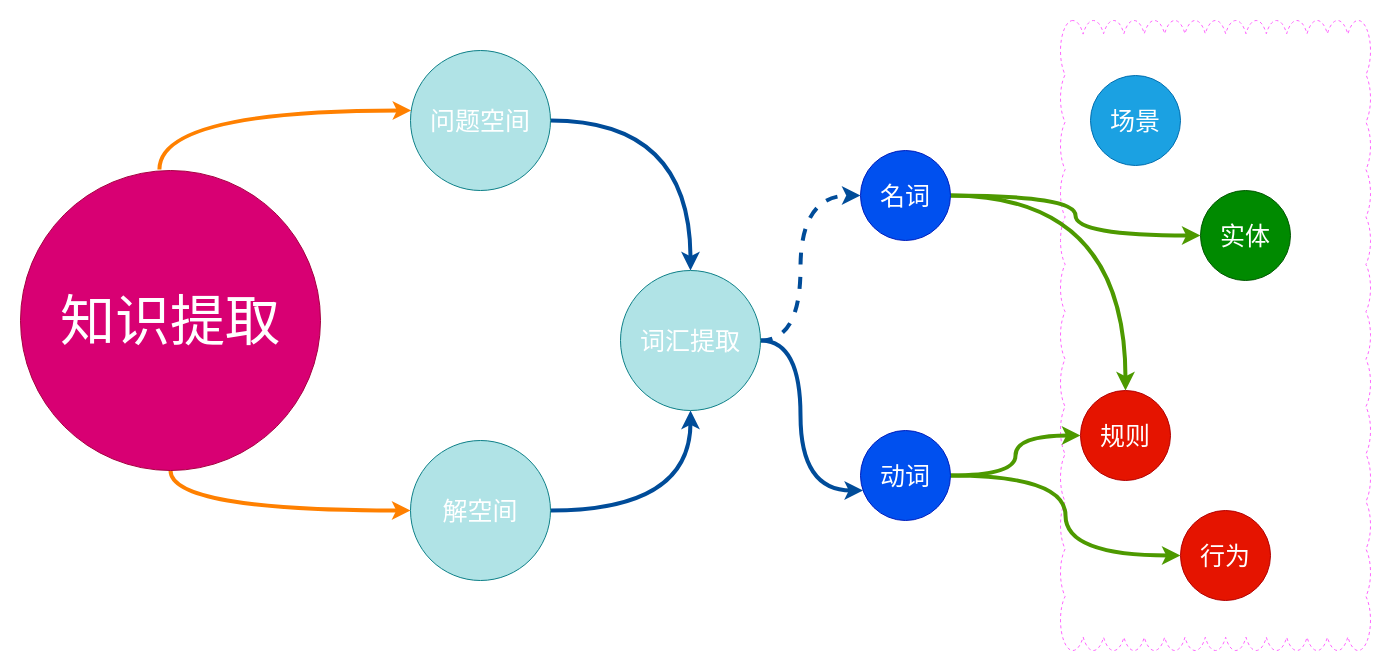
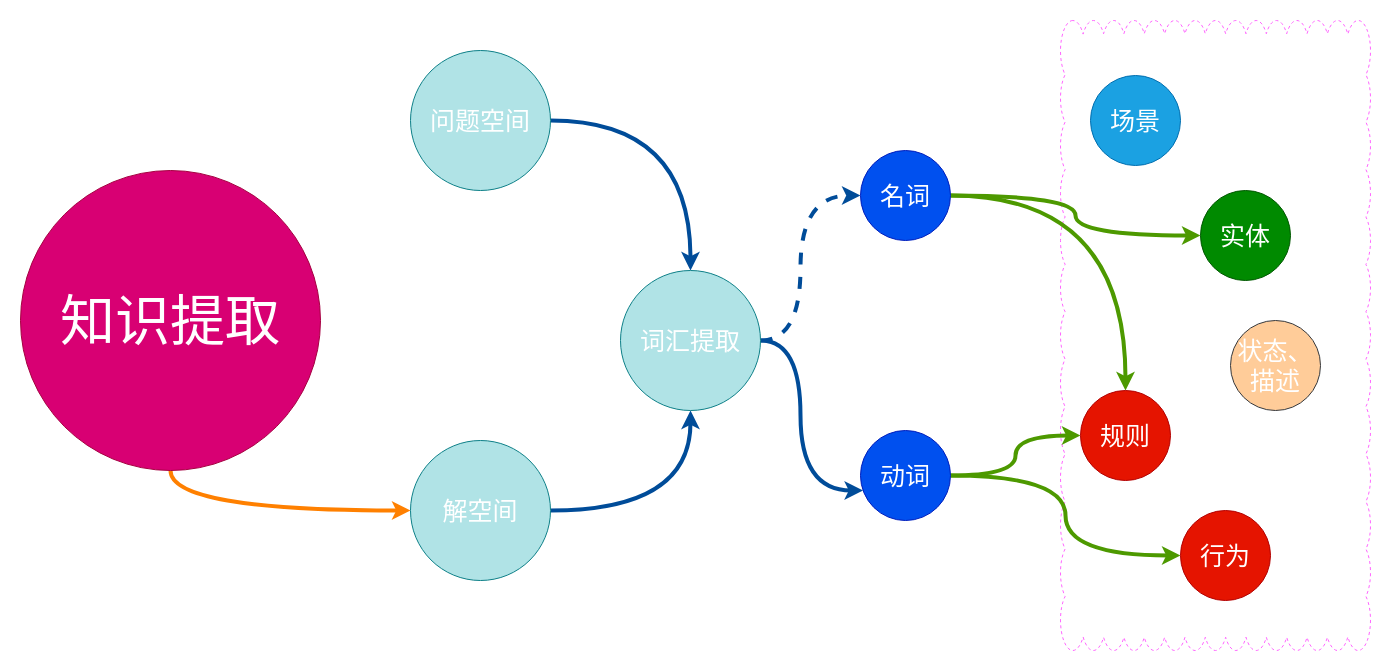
(270, 117) -> none
none -> (1276, 366)
